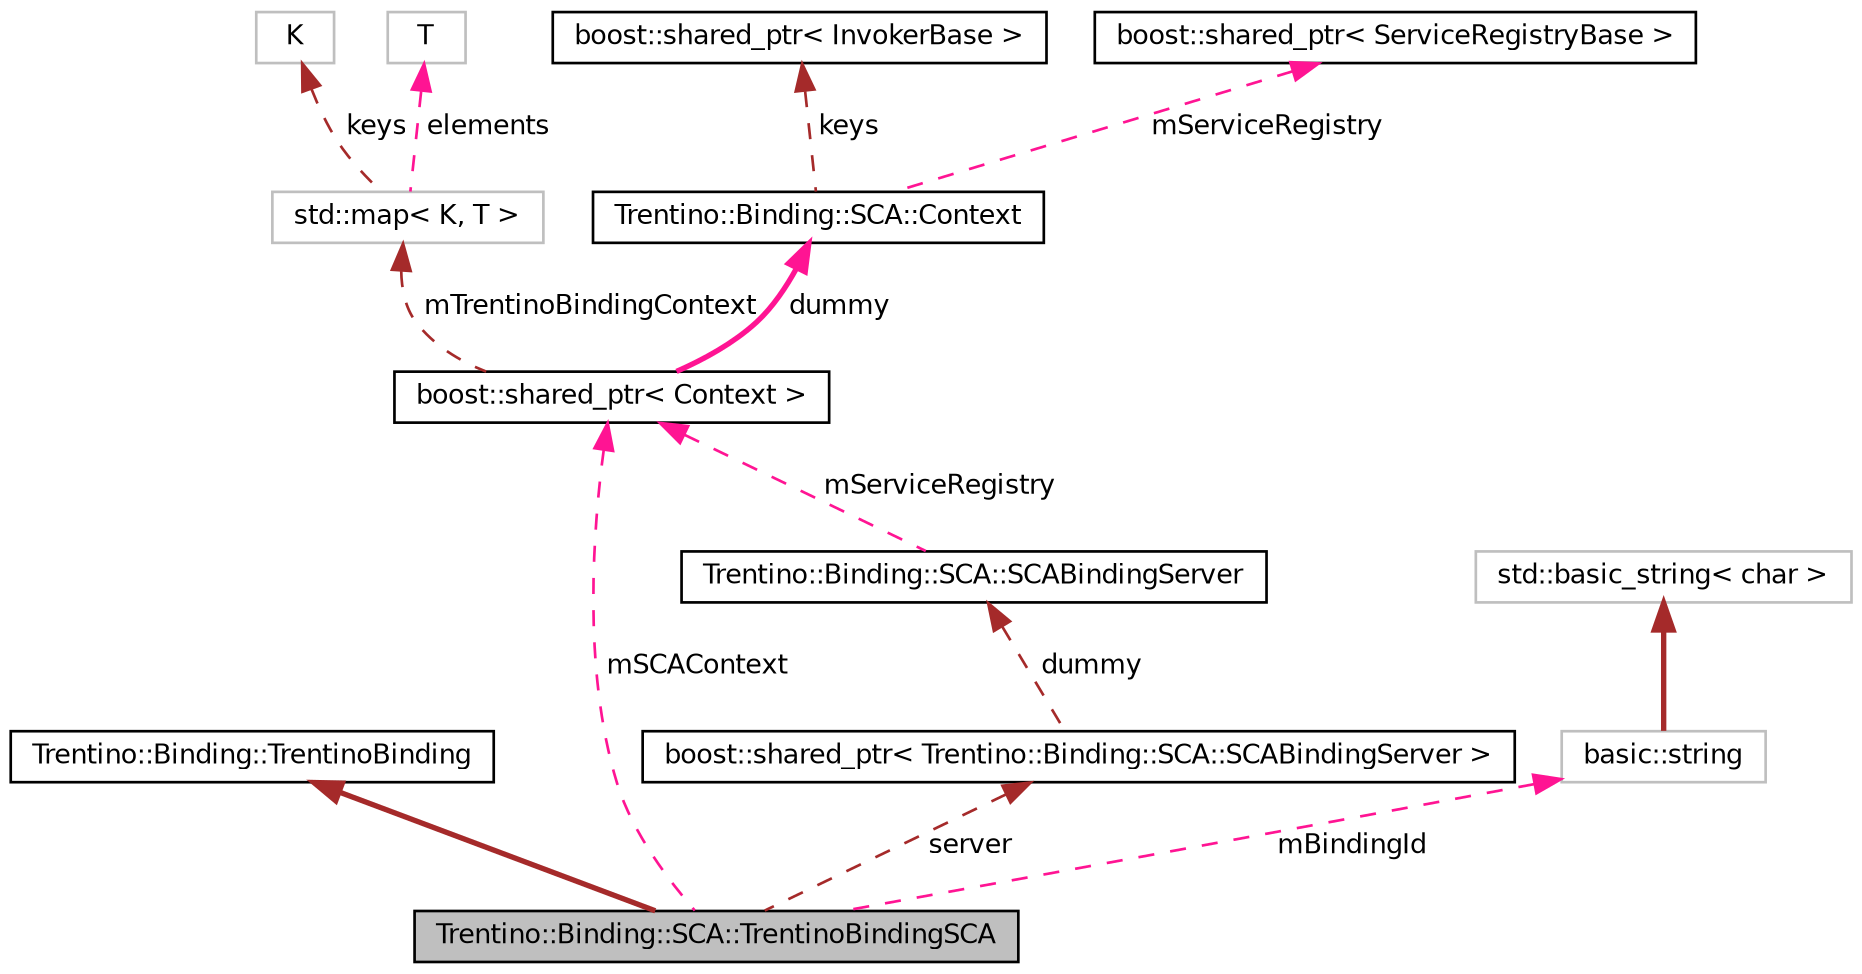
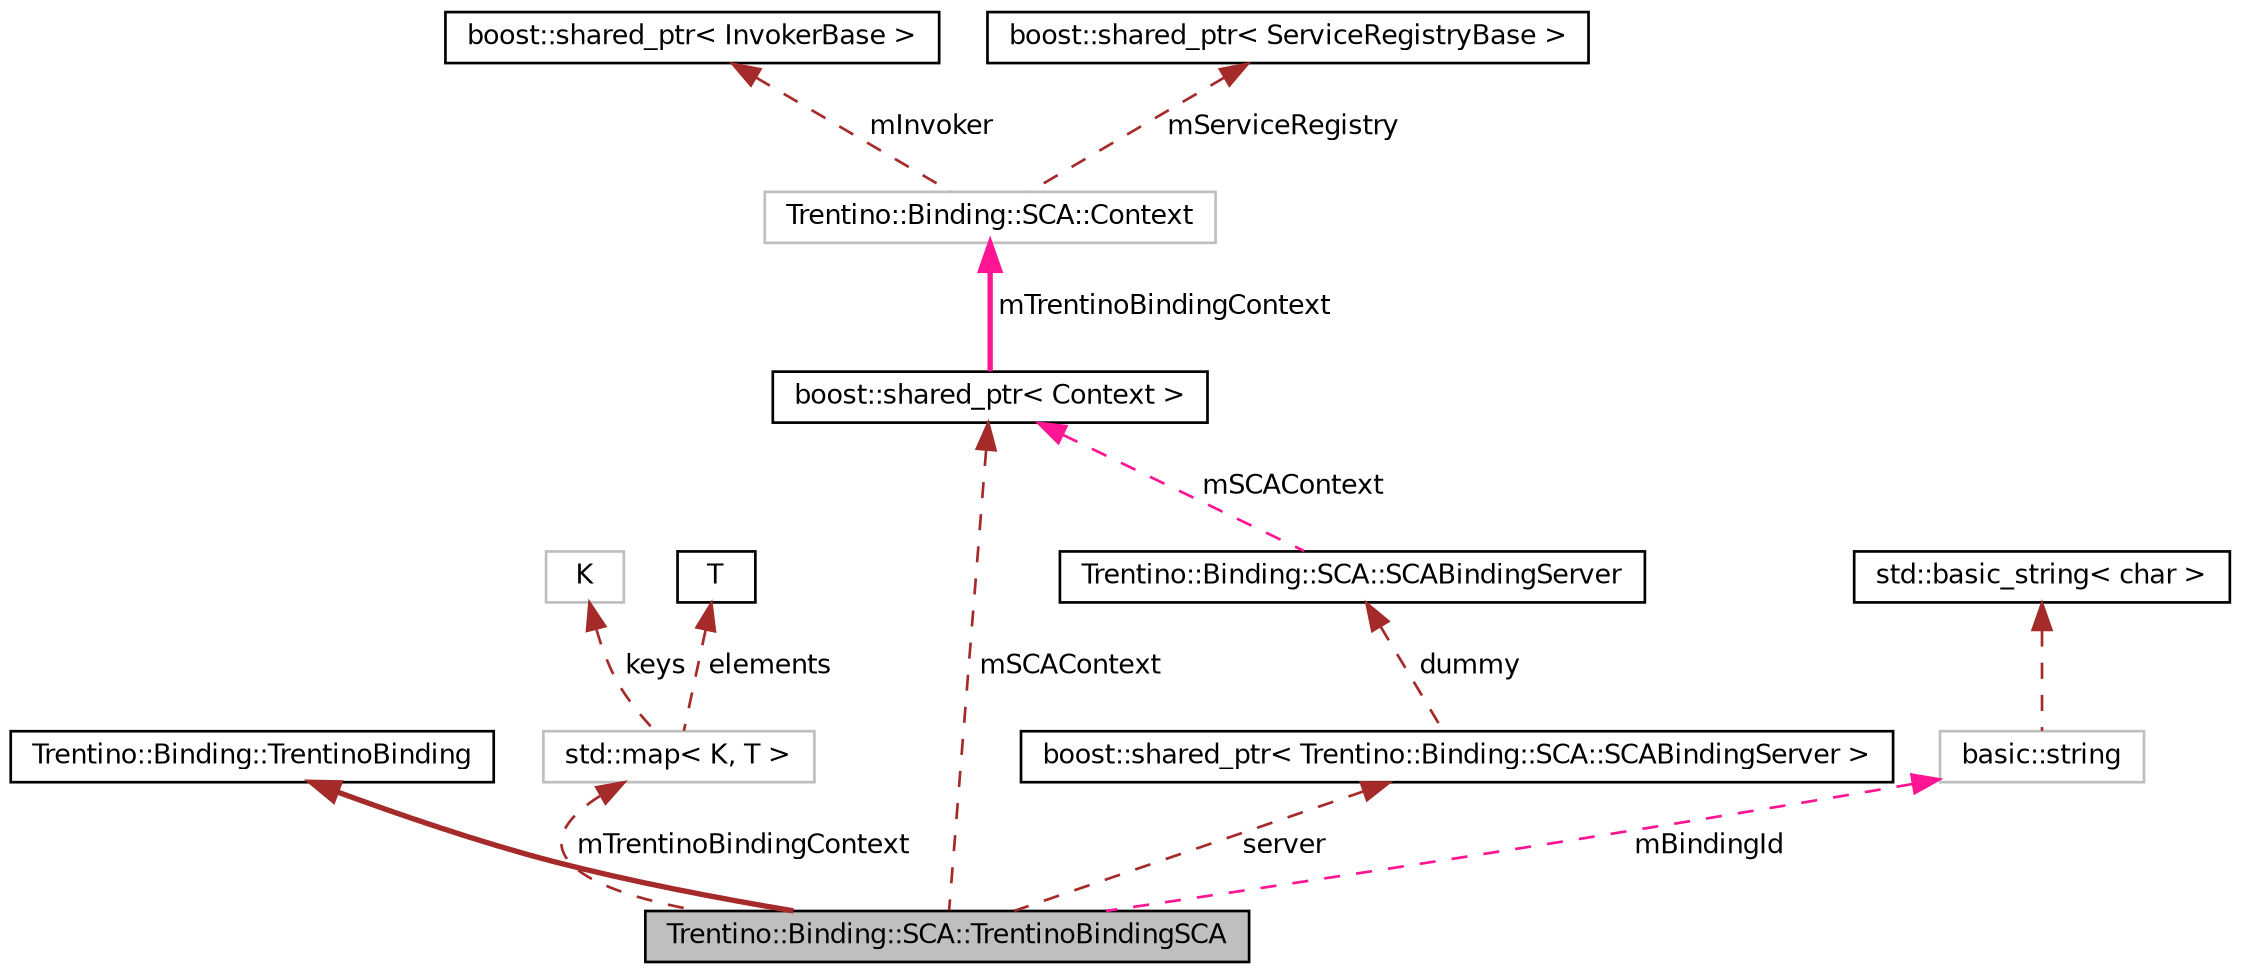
(427, 38) -> (716, 577)
(845, 127) -> (927, 127)
(1094, 131) -> (1127, 135)
(416, 141) -> (695, 680)
(818, 217) -> (990, 217)
(836, 307) -> (1161, 307)
(427, 334) -> (562, 847)
(936, 487) -> (1289, 487)
(1664, 577) -> (2042, 577)
(1664, 681) -> (2042, 681)
(599, 692) -> (968, 680)
